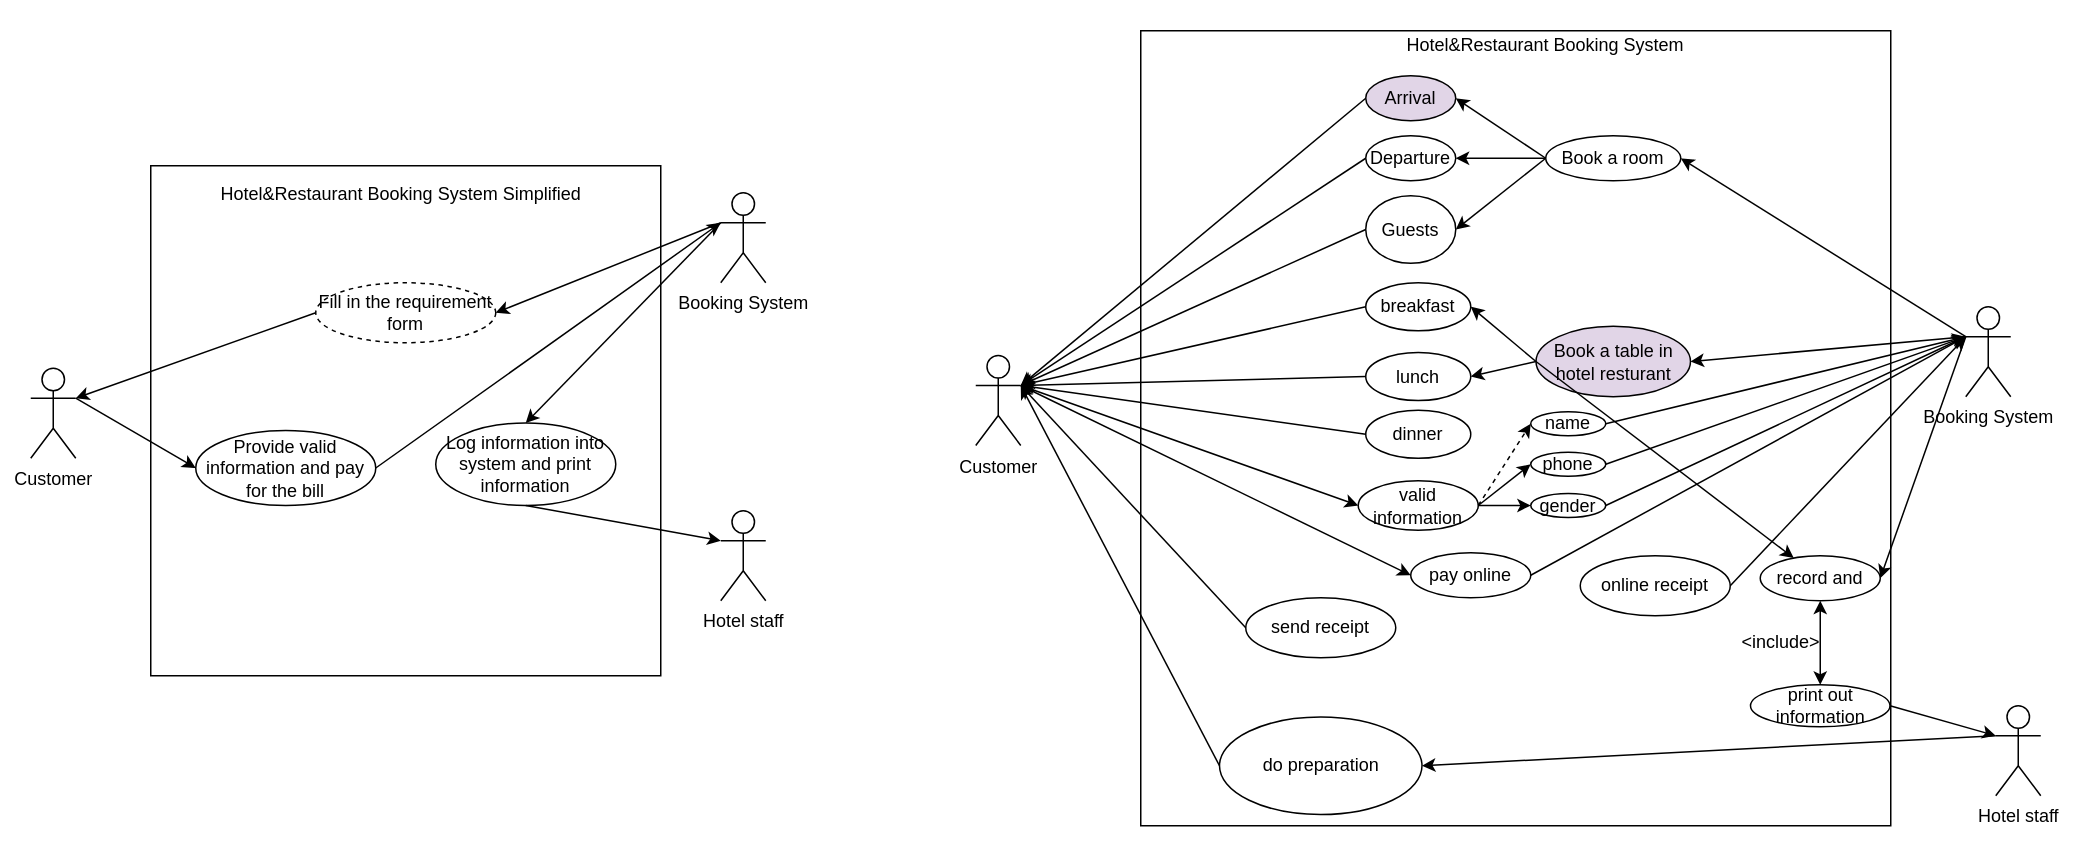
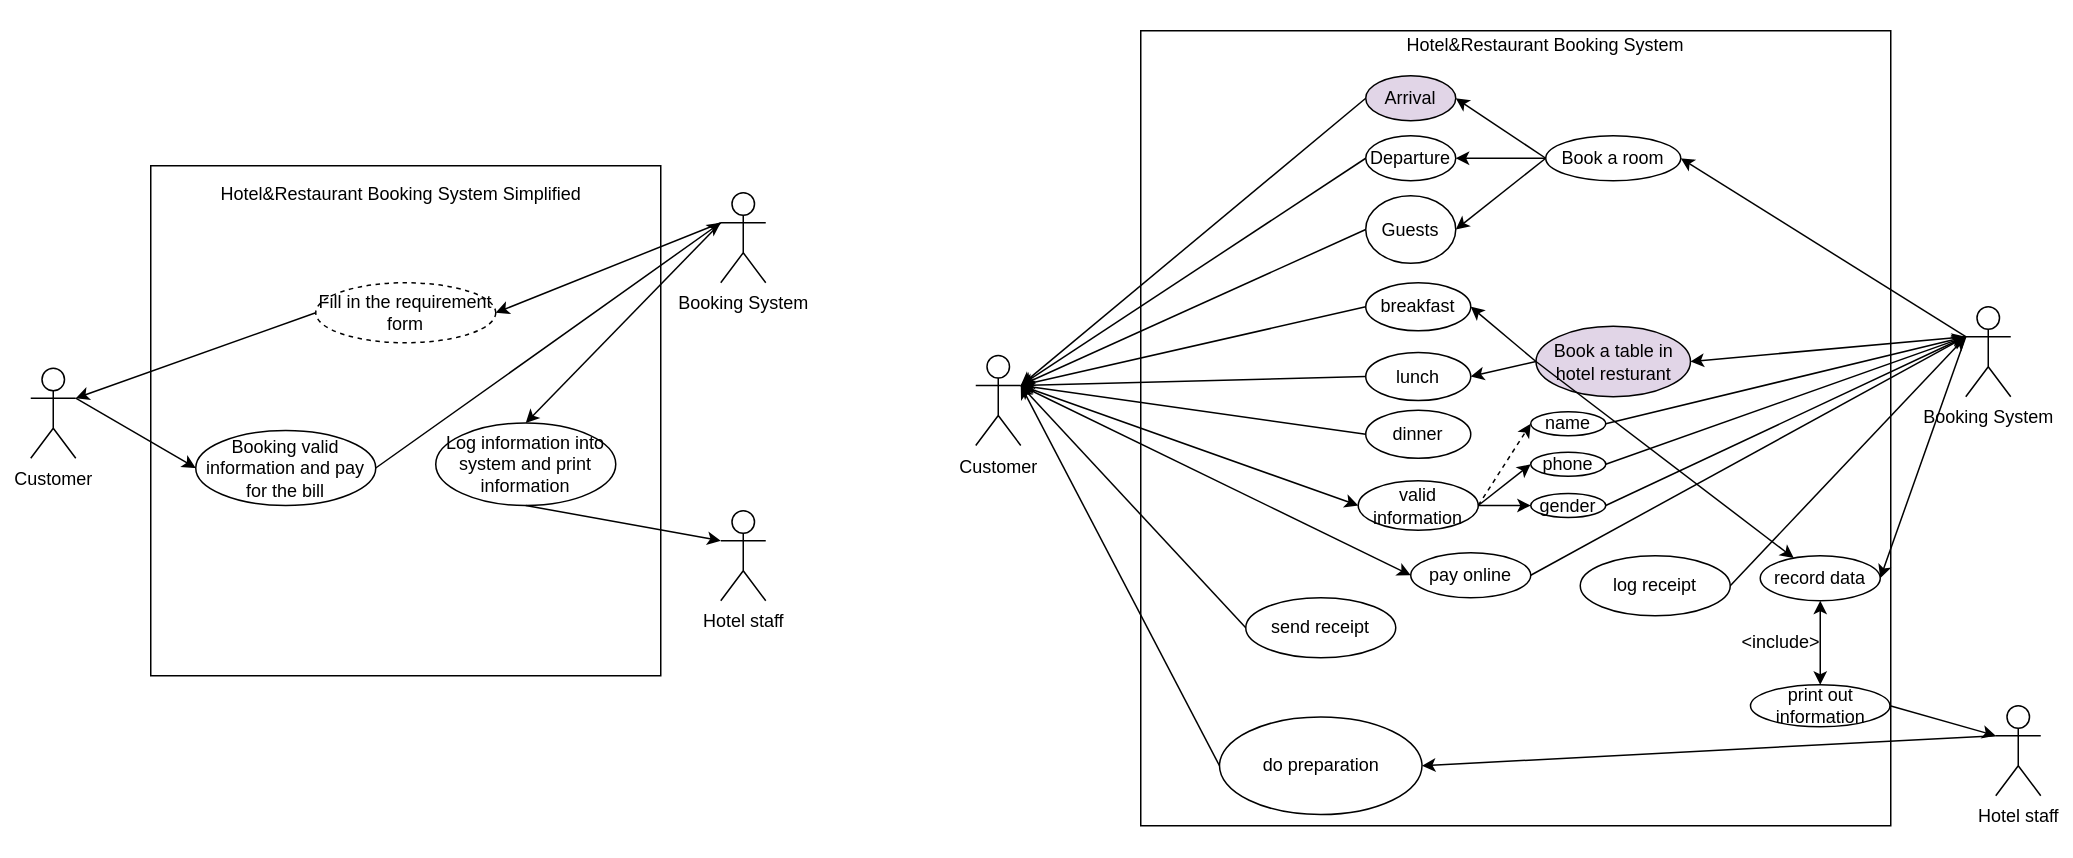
(286, 469) -> (286, 469)
(1820, 578) -> (1820, 578)
(1655, 586) -> (1655, 586)
